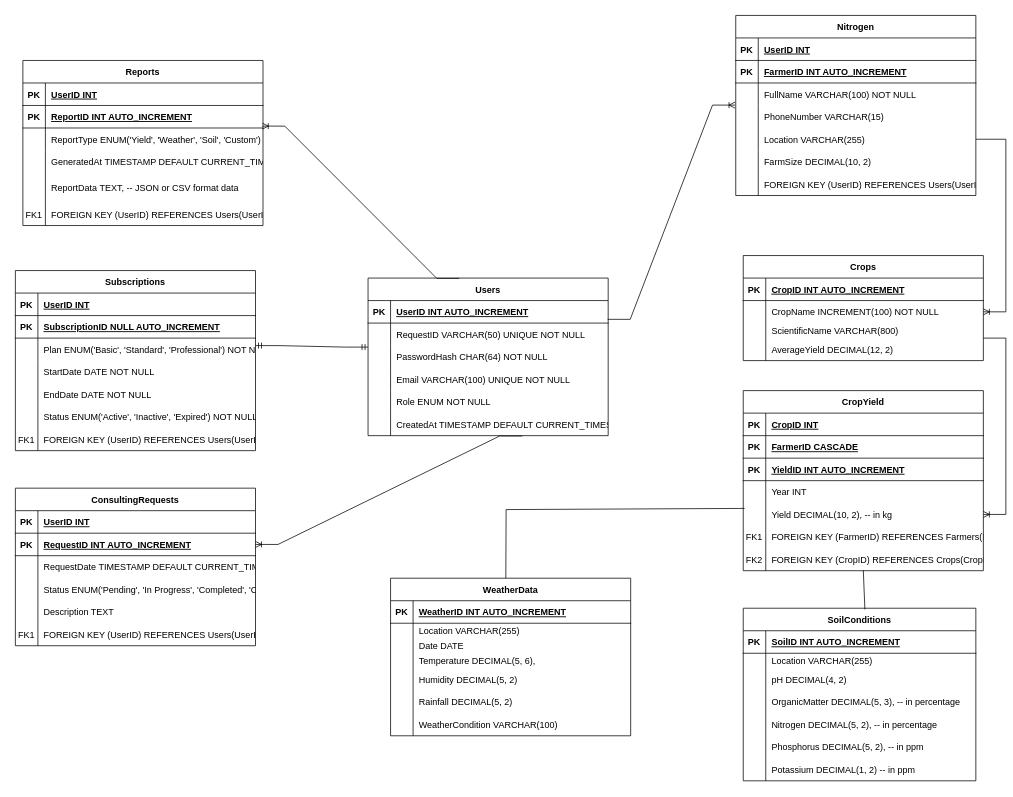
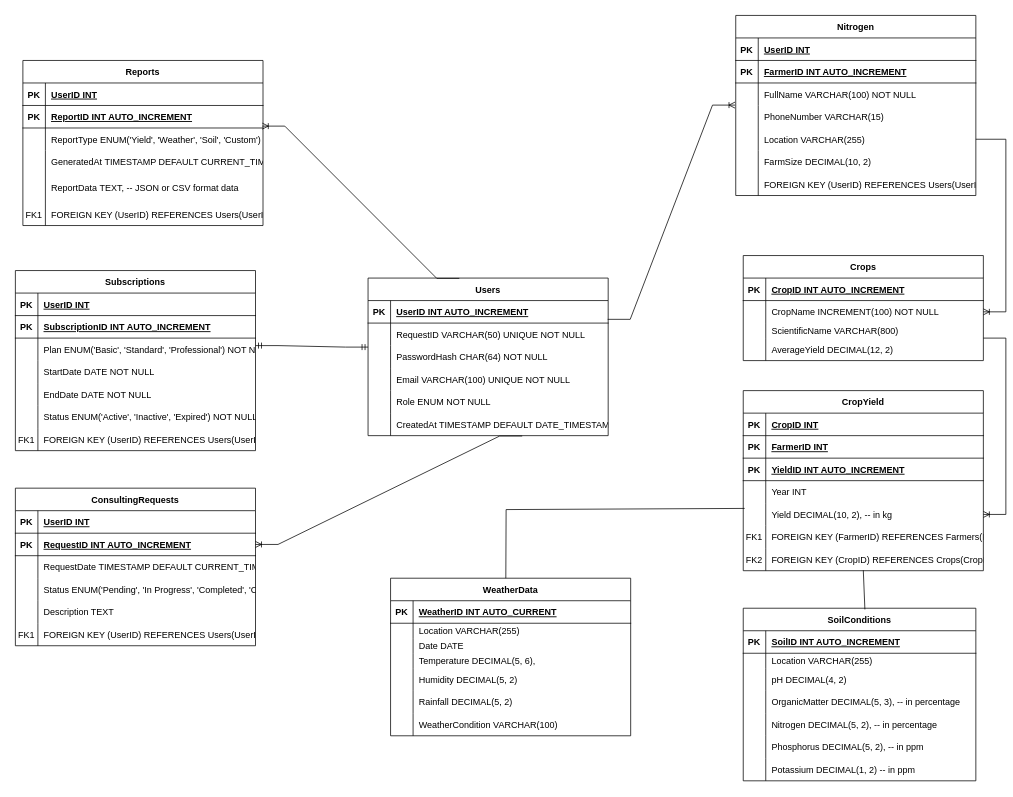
(125, 327) -> (122, 327)
(506, 425) -> (498, 425)
(810, 447) -> (800, 447)
(487, 612) -> (482, 612)
